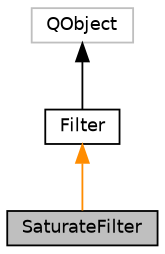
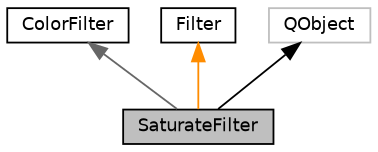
none -> (68, 25)
(82, 86) -> (252, 82)
